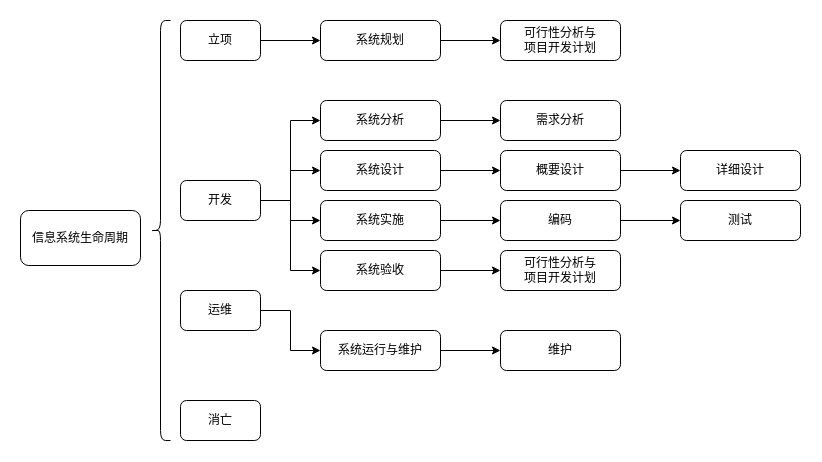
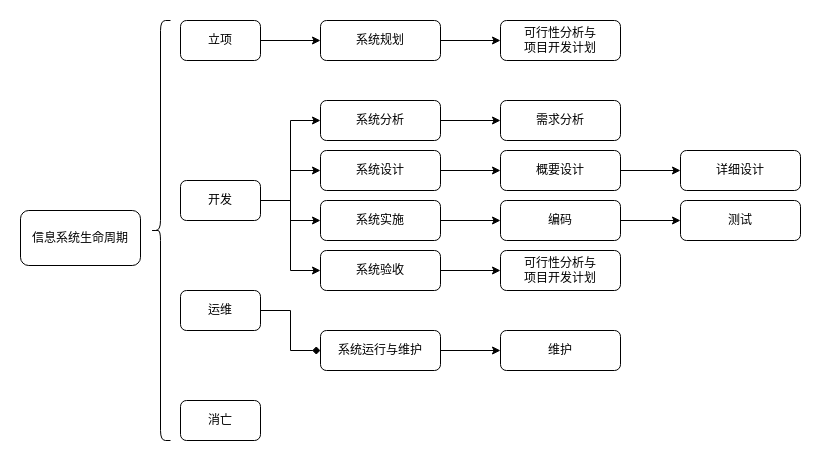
(312, 351) -> (312, 351)
